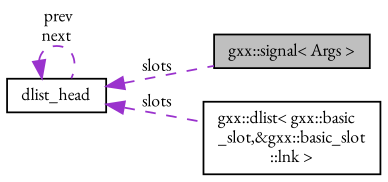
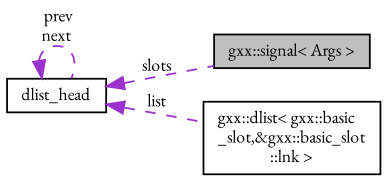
(155, 102) -> (155, 102)
